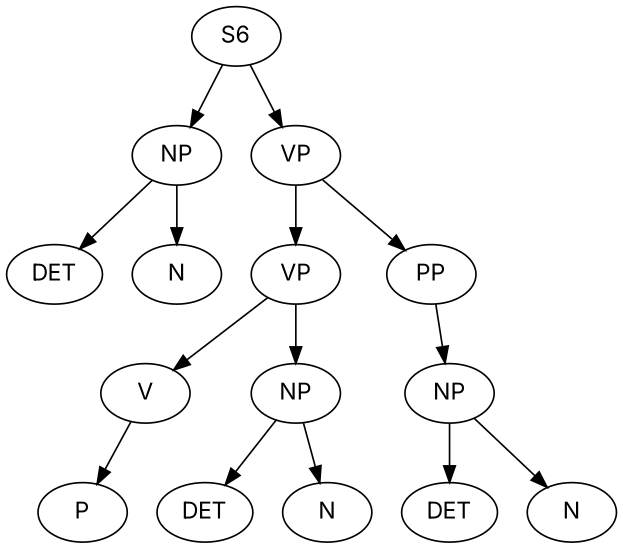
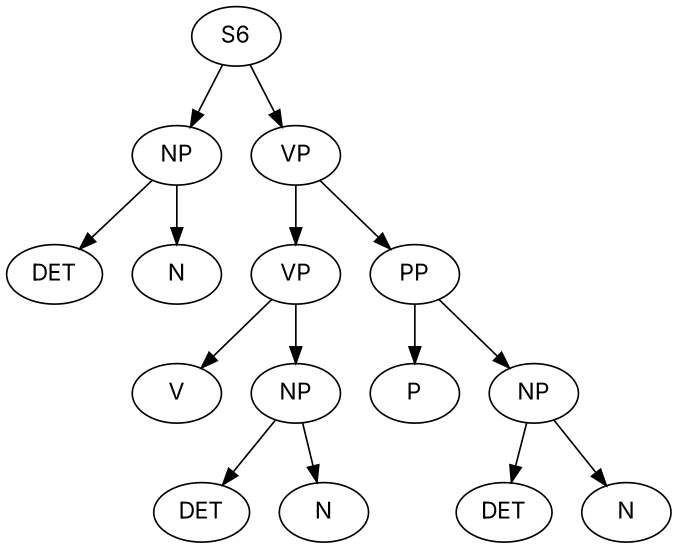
(118, 445) -> (415, 326)
